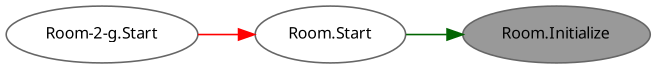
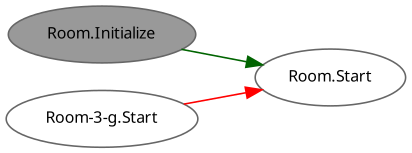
(102, 35) -> (102, 119)
(426, 35) -> (214, 56)
